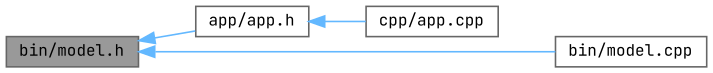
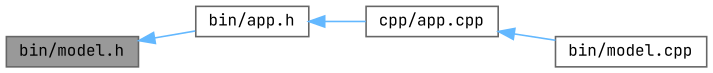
(252, 21) -> (252, 21)
(355, 52) -> (535, 37)
